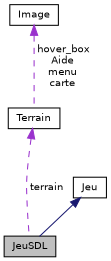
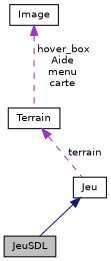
(27, 187) -> (65, 157)
